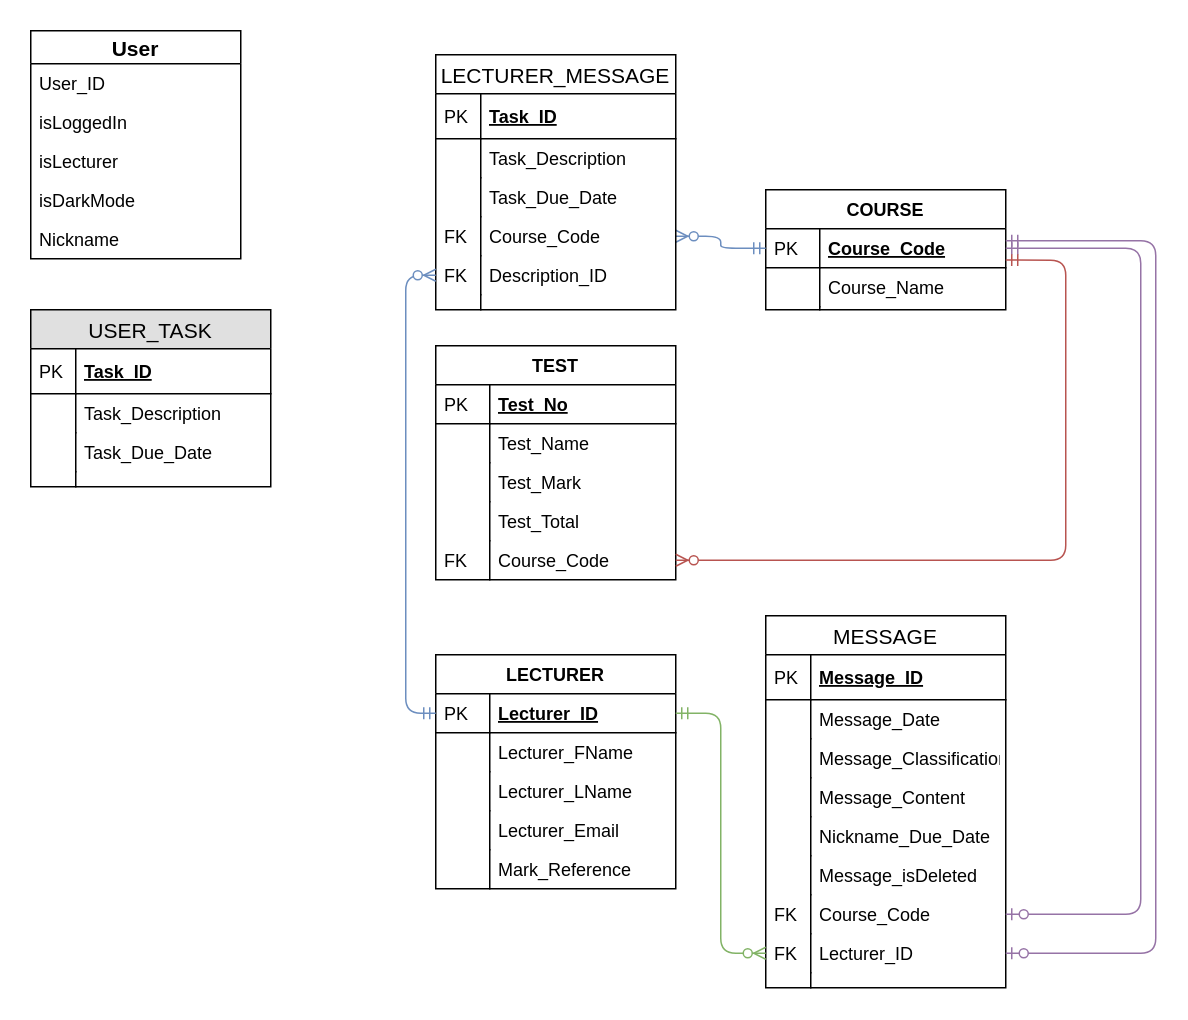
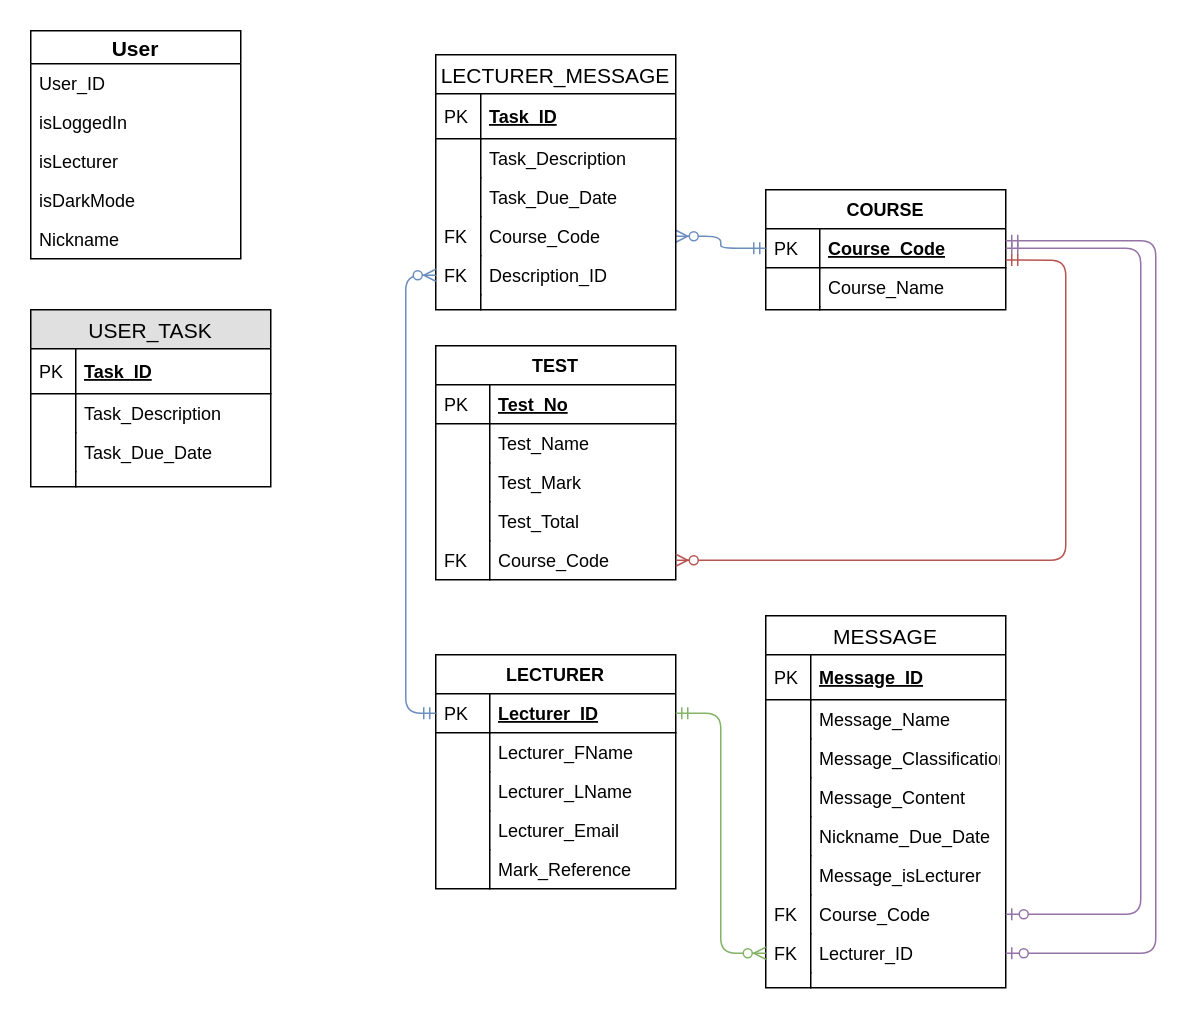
(879, 720) -> (879, 720)
(900, 876) -> (907, 876)
